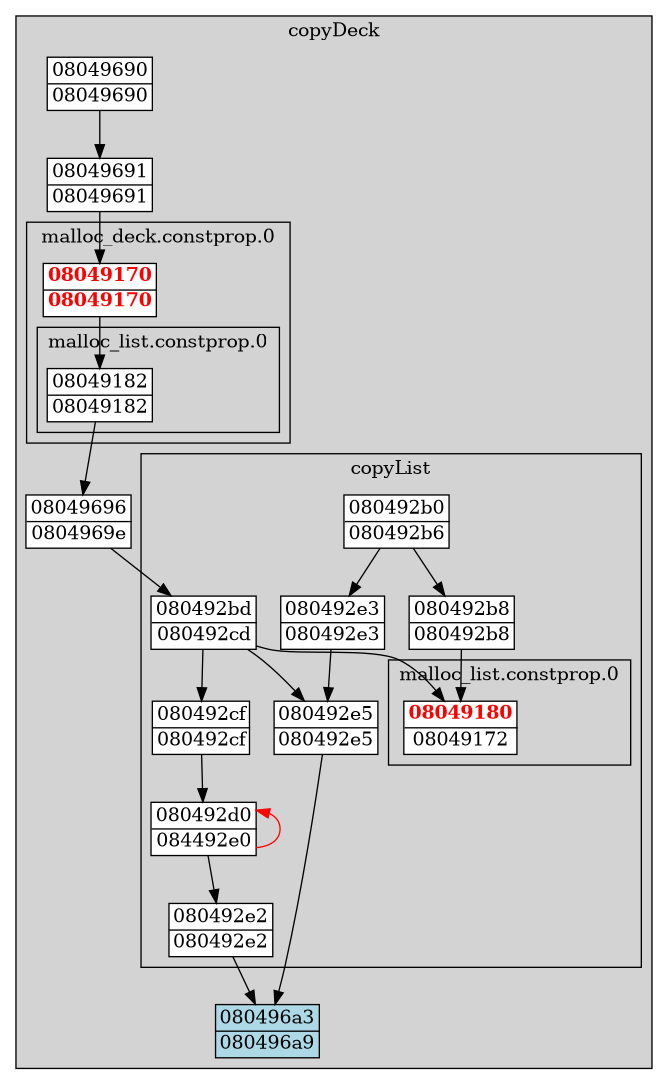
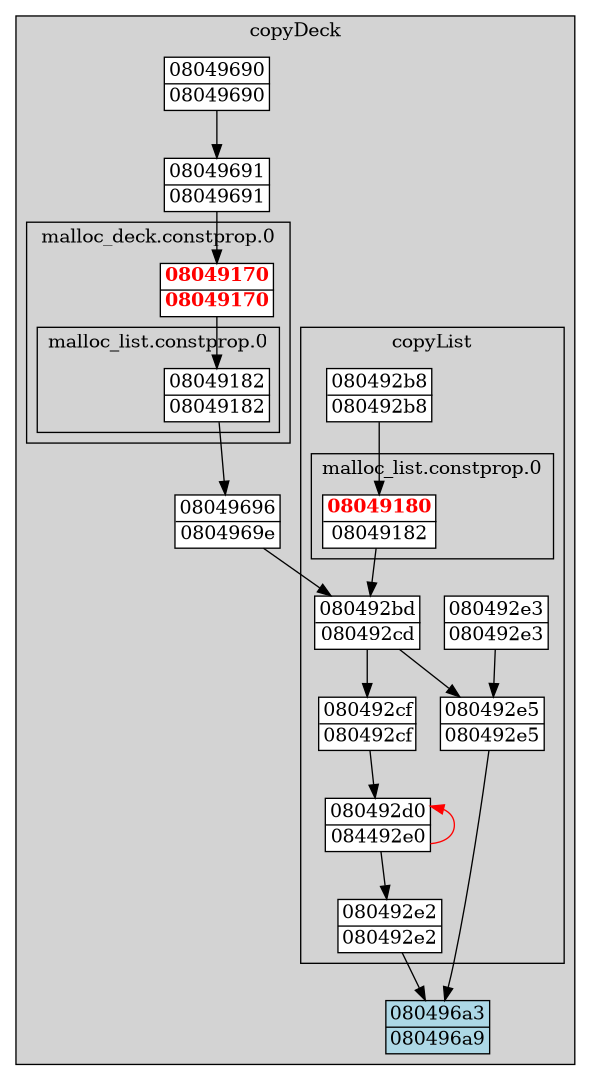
(397, 522) -> none
(352, 653) -> (374, 567)
(461, 740) -> (380, 534)
